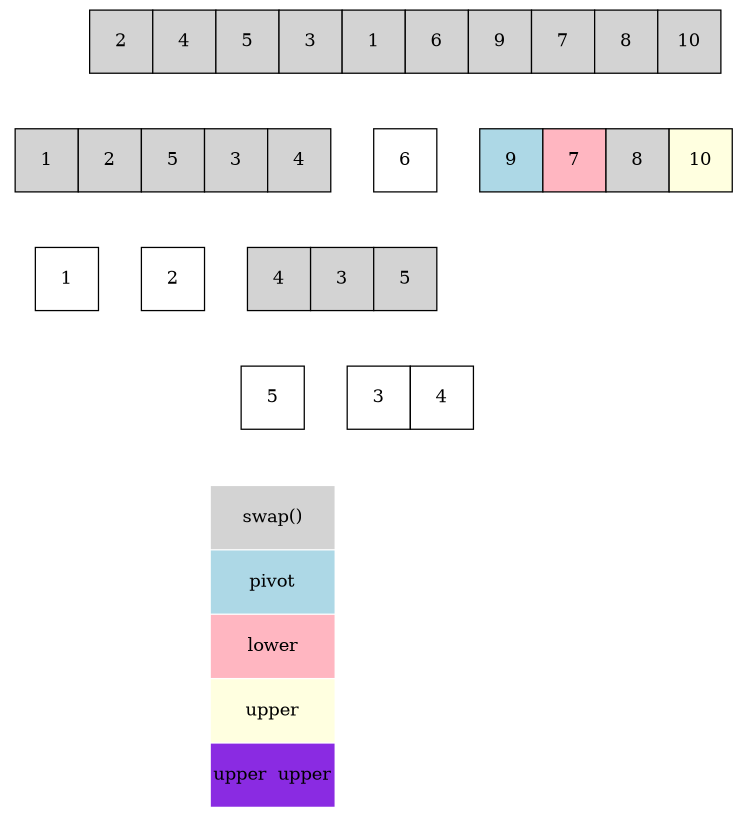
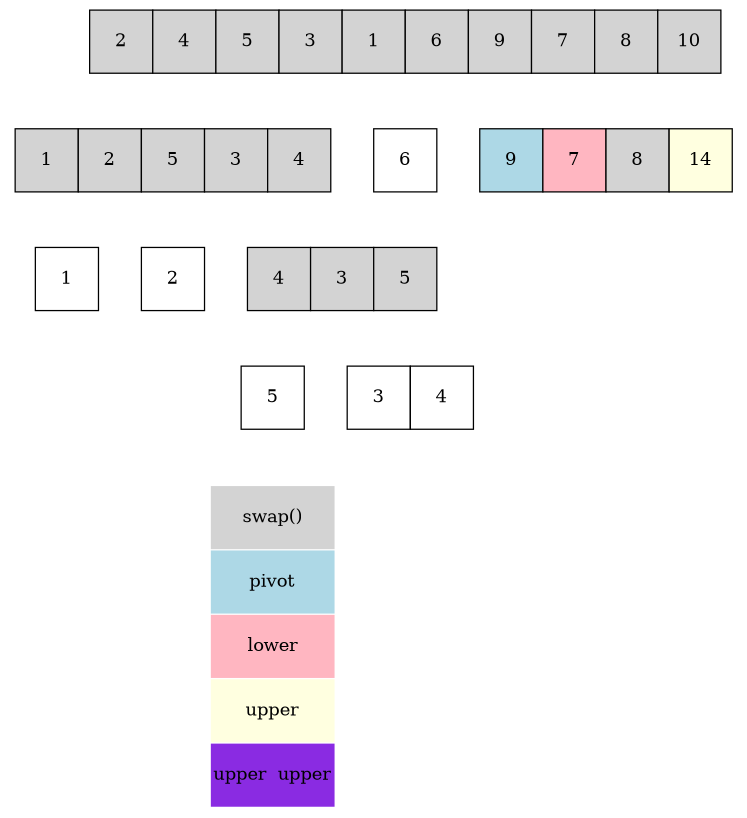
(701, 160) -> (701, 160)
